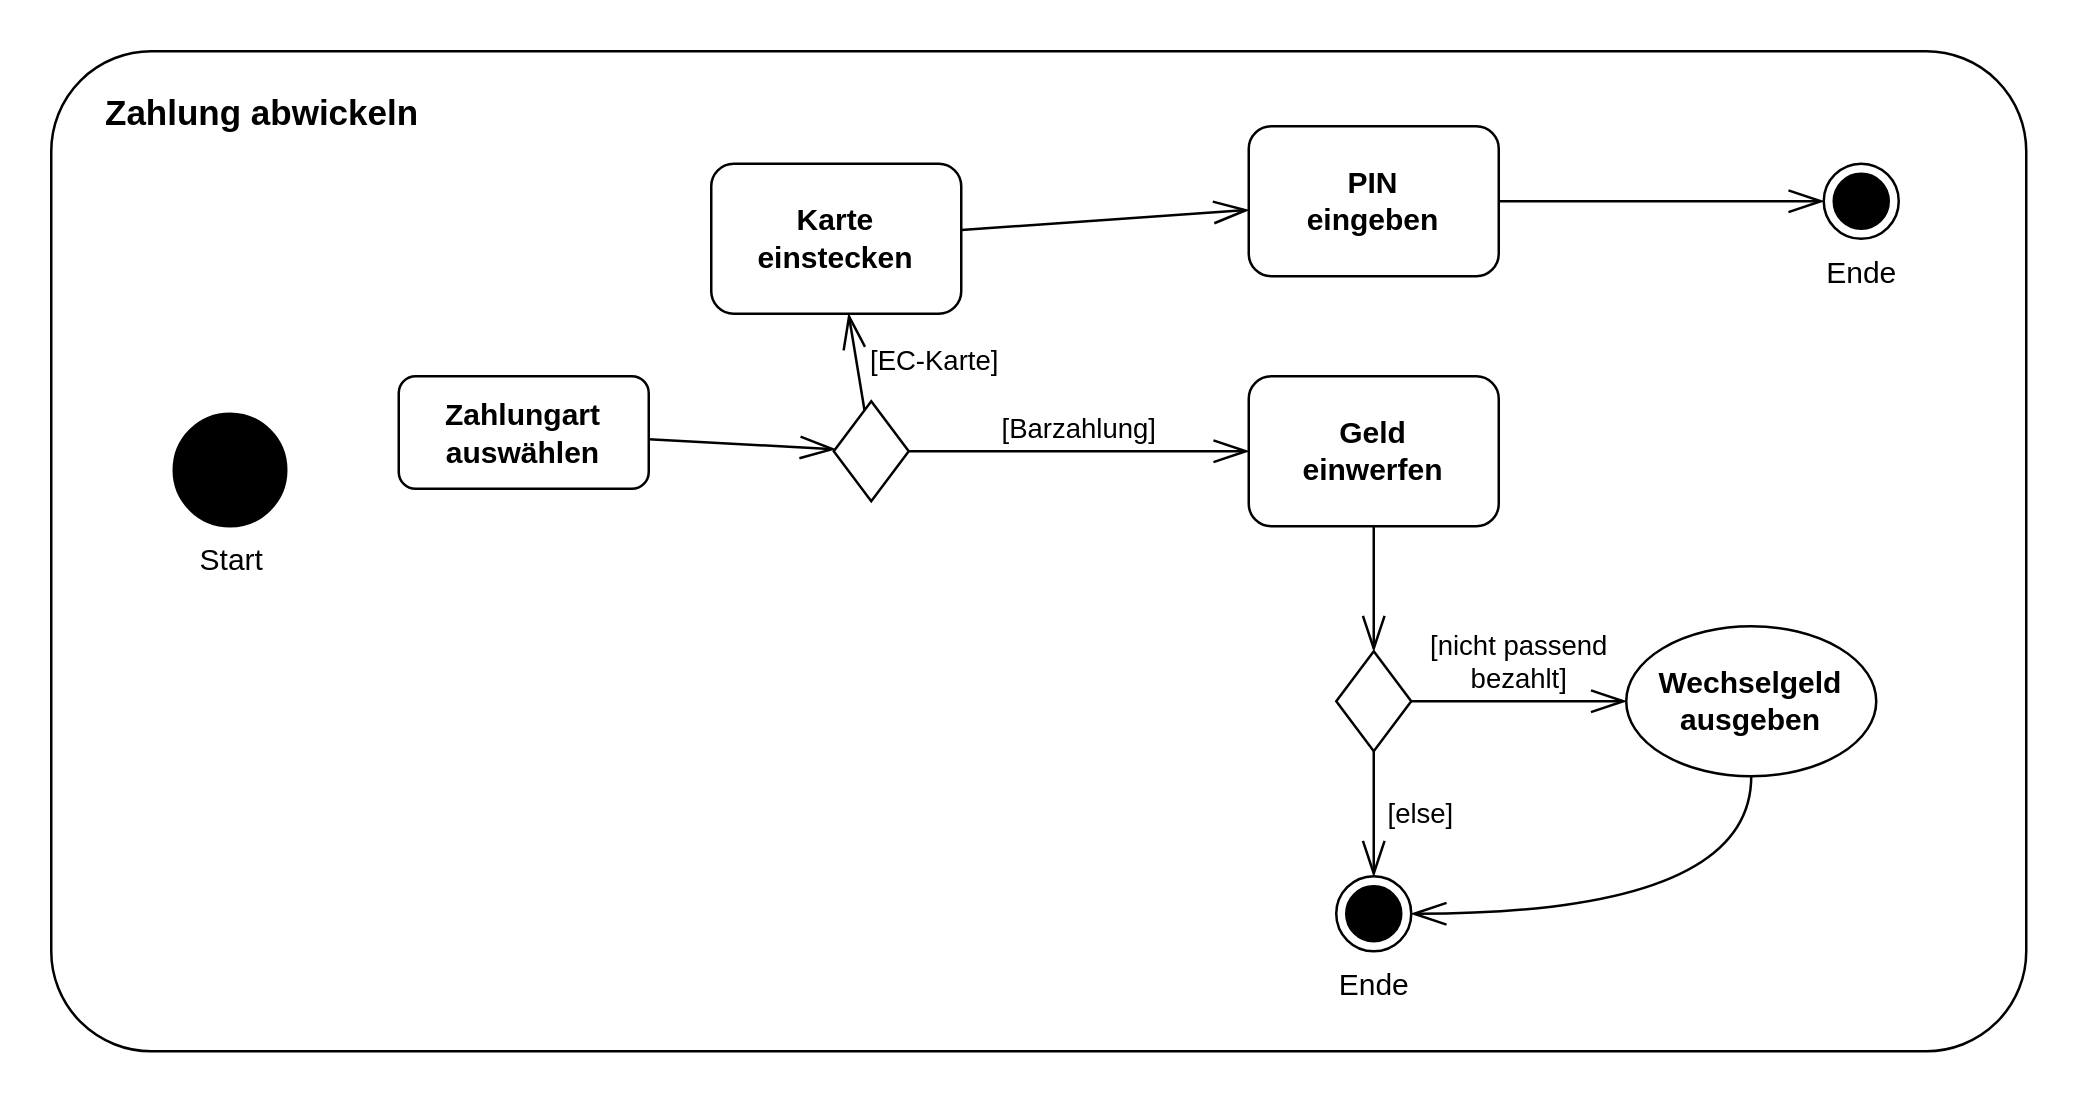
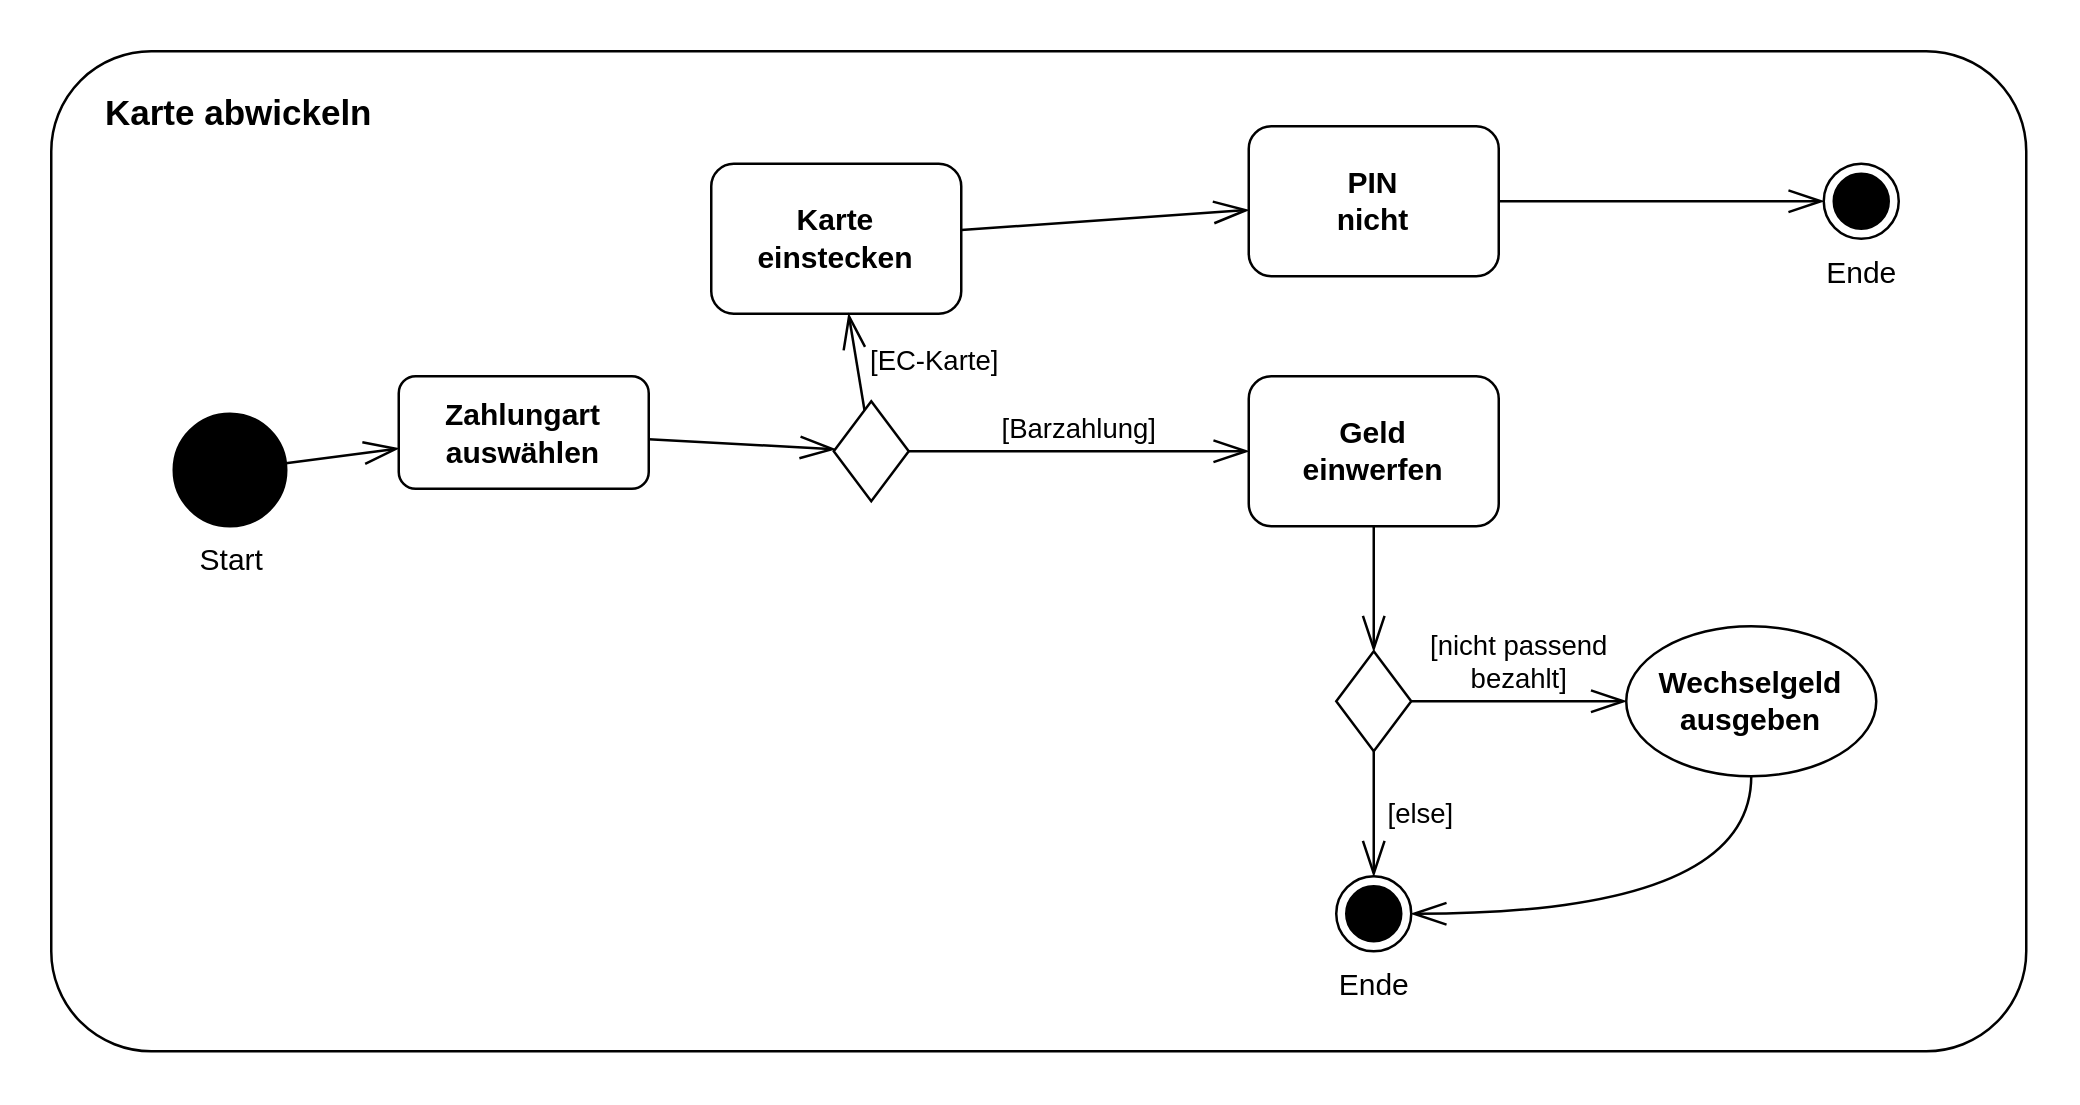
(255, 115) -> (240, 115)
(1374, 201) -> (1374, 201)
none -> (340, 456)
